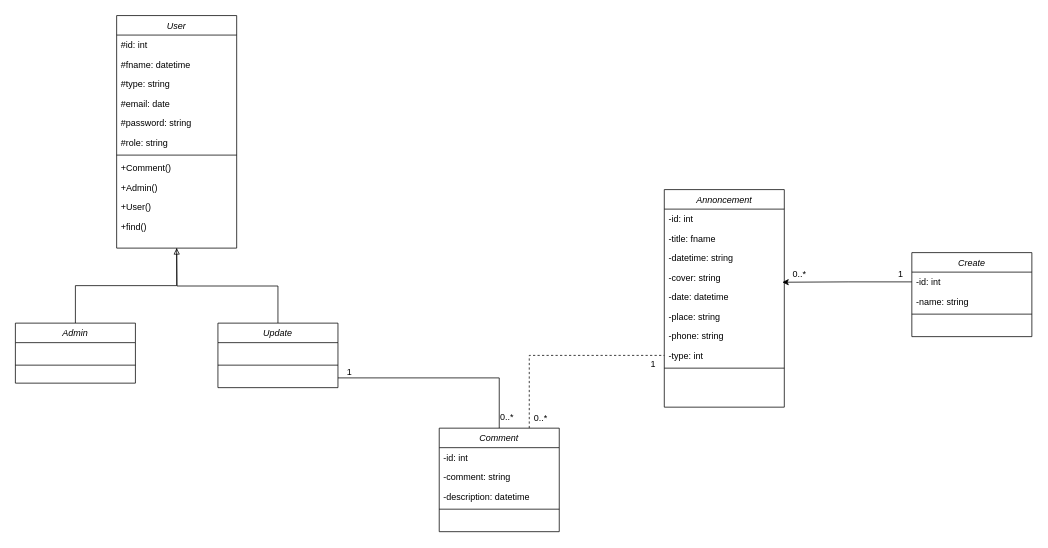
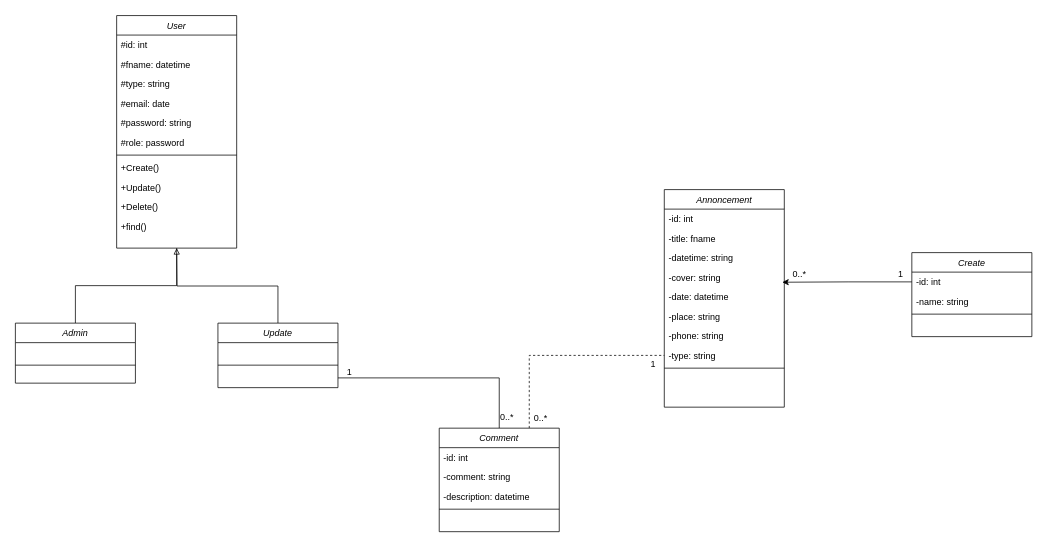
(149, 143) -> (155, 143)
(146, 168) -> (143, 168)
(140, 188) -> (143, 188)
(138, 207) -> (142, 207)
(690, 356) -> (698, 356)
